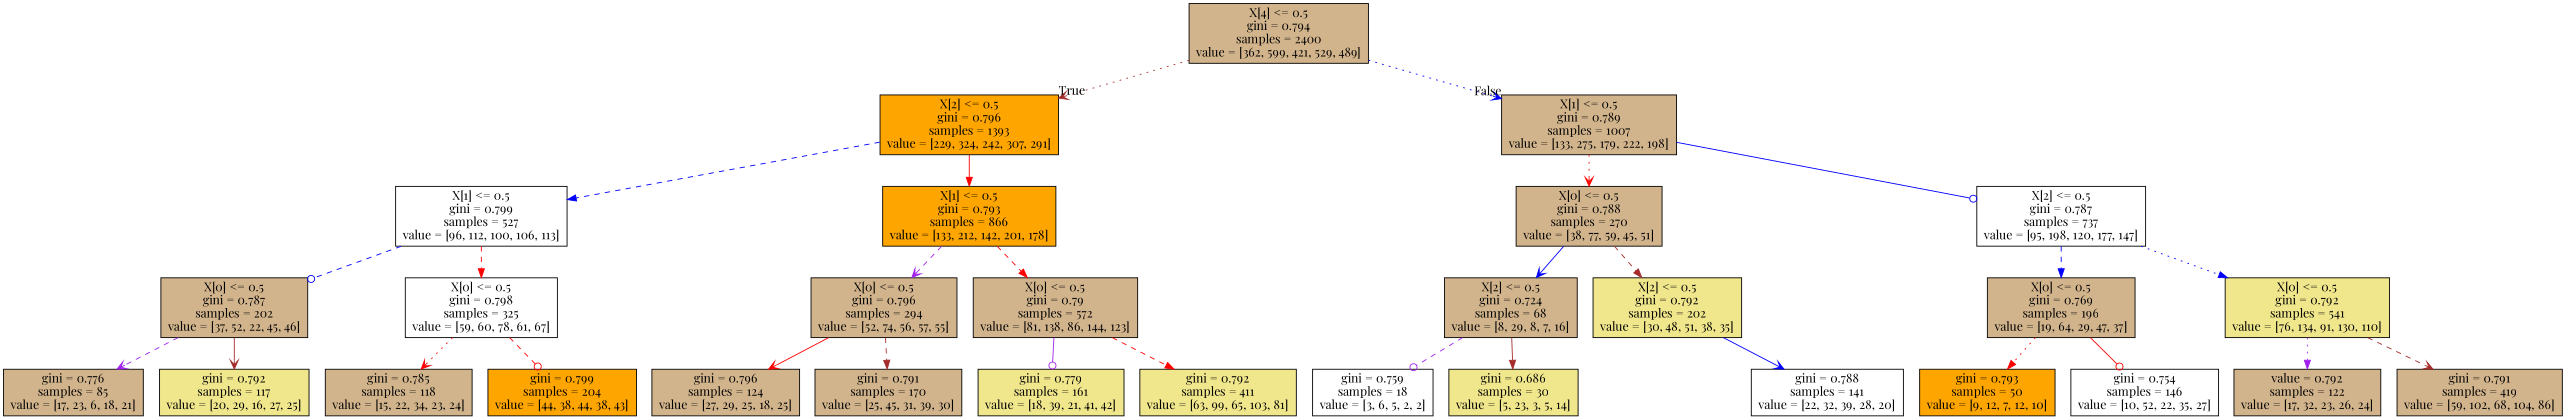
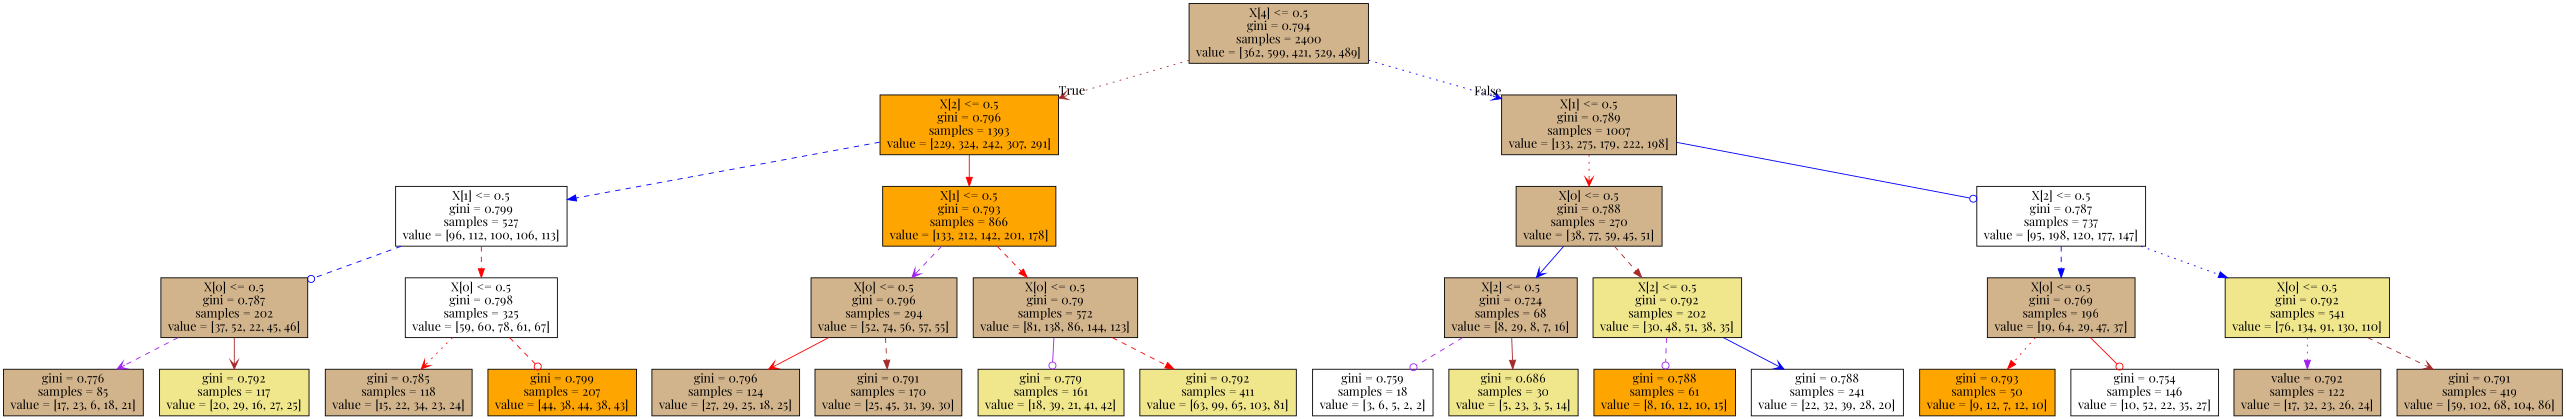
(562, 393) -> (562, 393)
none -> (1665, 393)
(1827, 393) -> (1827, 393)
